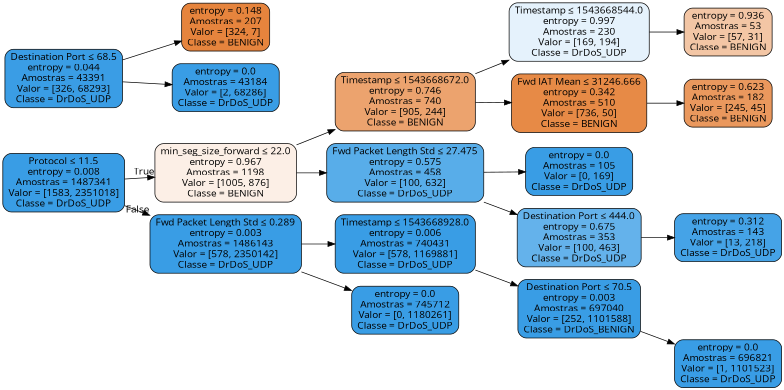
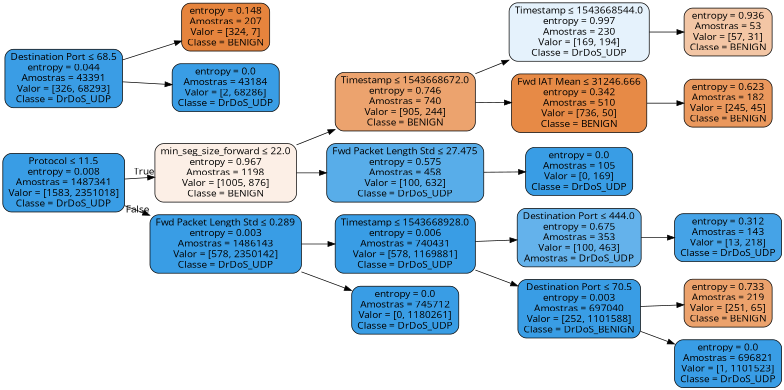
(497, 207) -> (493, 241)
(579, 258) -> (579, 258)
none -> (728, 303)
